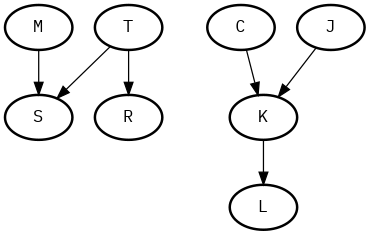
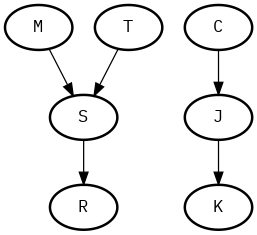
(129, 66) -> (84, 156)
(251, 66) -> (219, 66)
(263, 207) -> none
